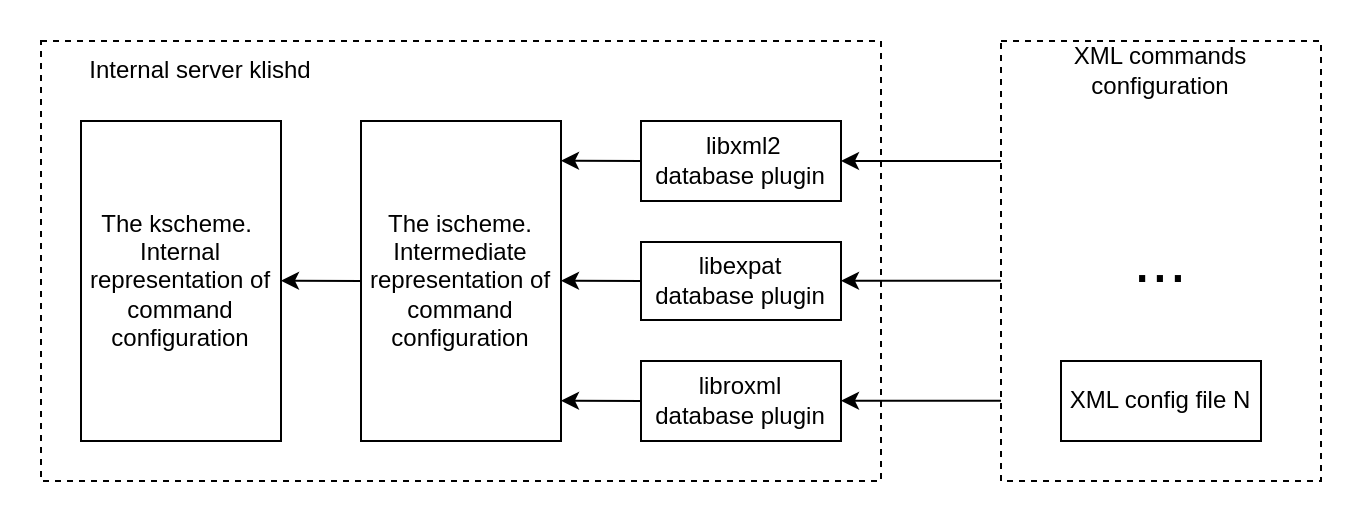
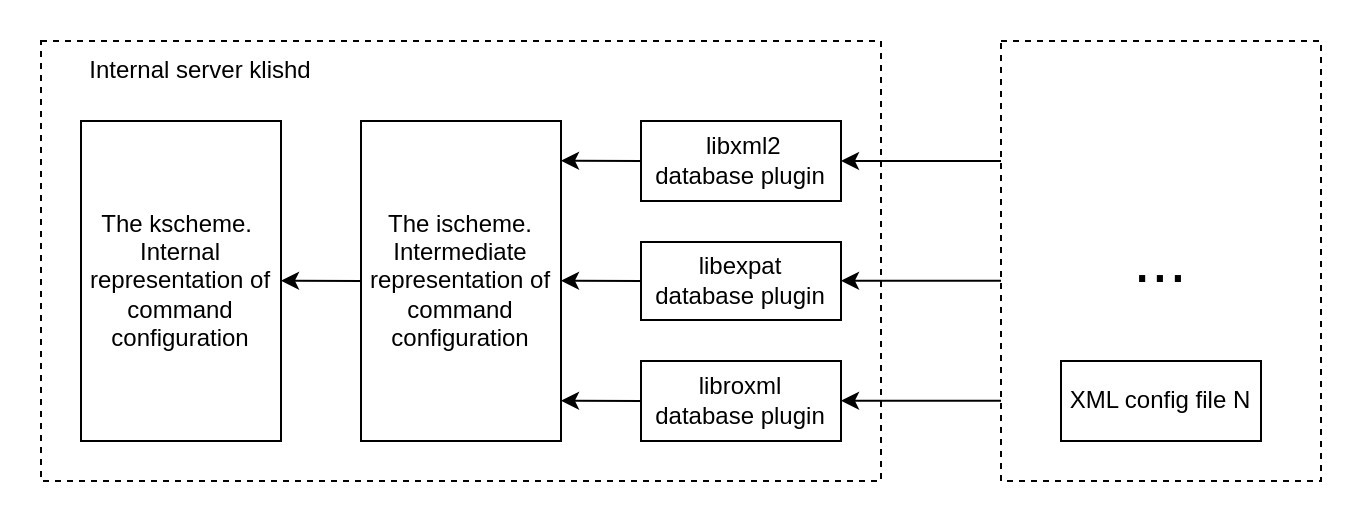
(1161, 71) -> none
